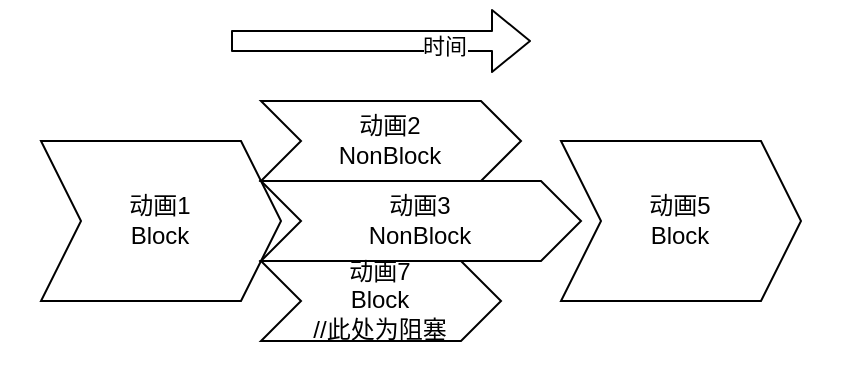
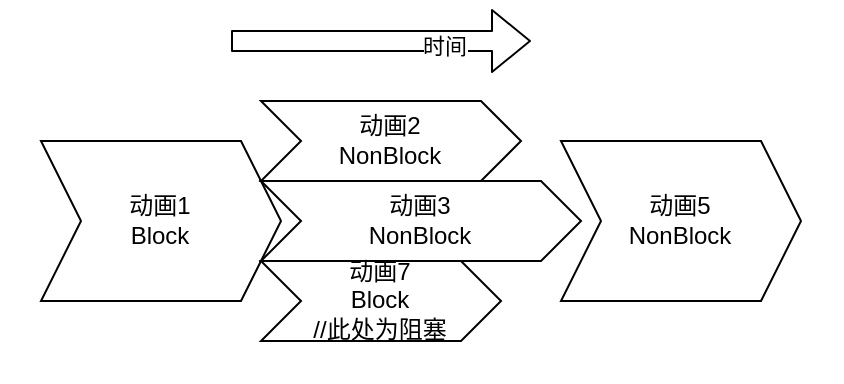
(681, 221) -> (681, 221)
